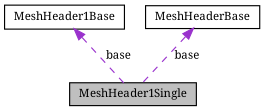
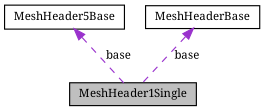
(65, 17) -> (65, 17)
